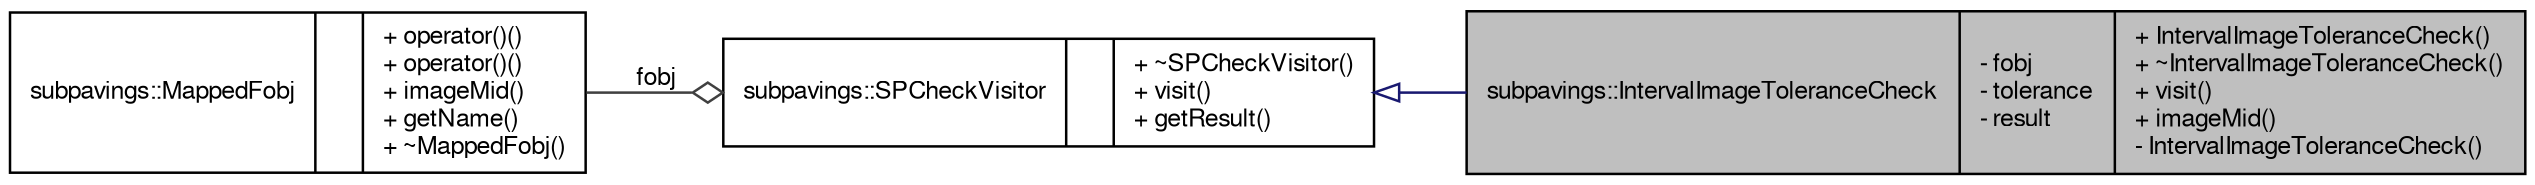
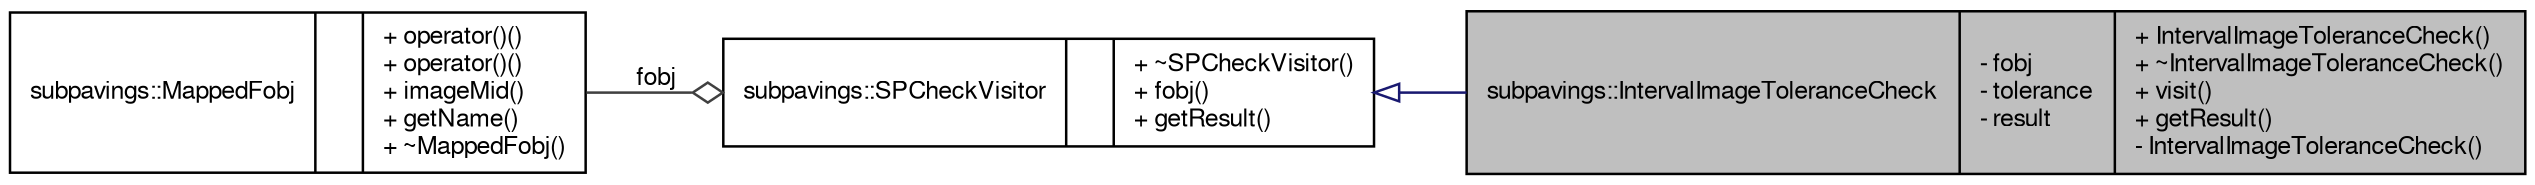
(1173, 91) -> (1173, 91)
(2206, 119) -> (2204, 119)
